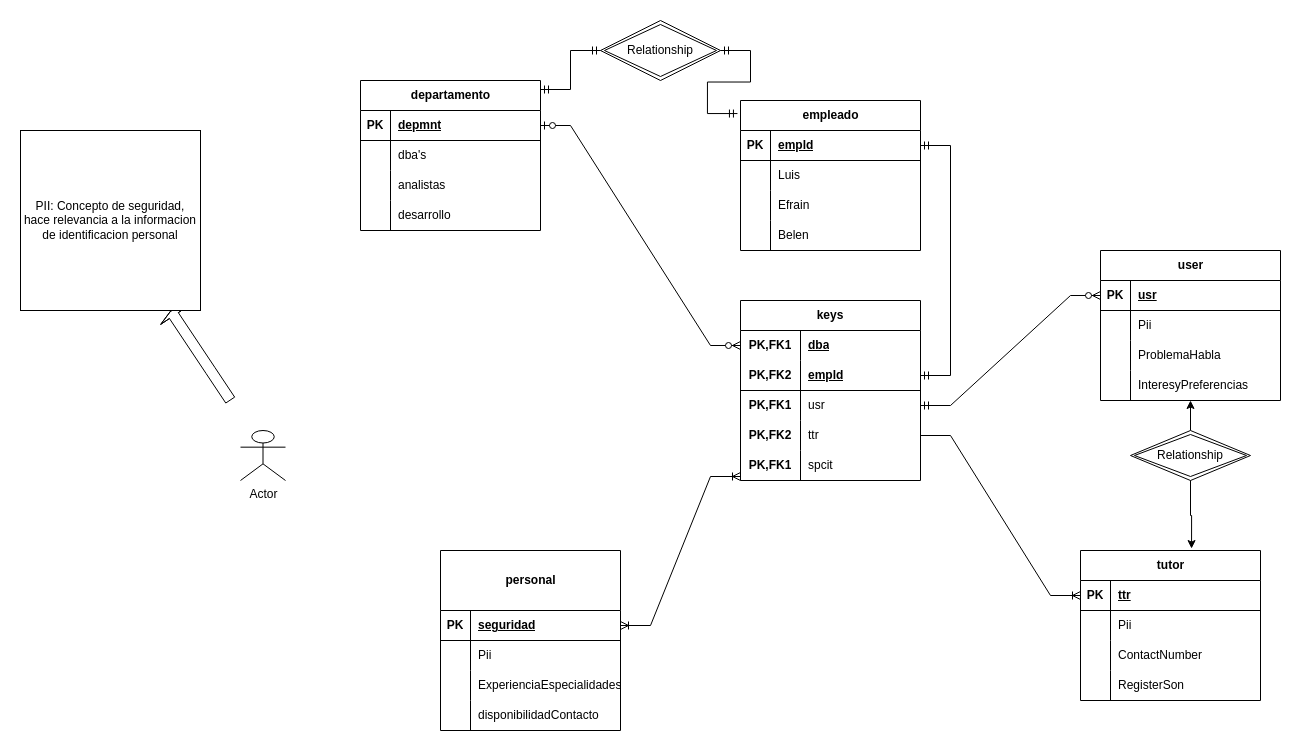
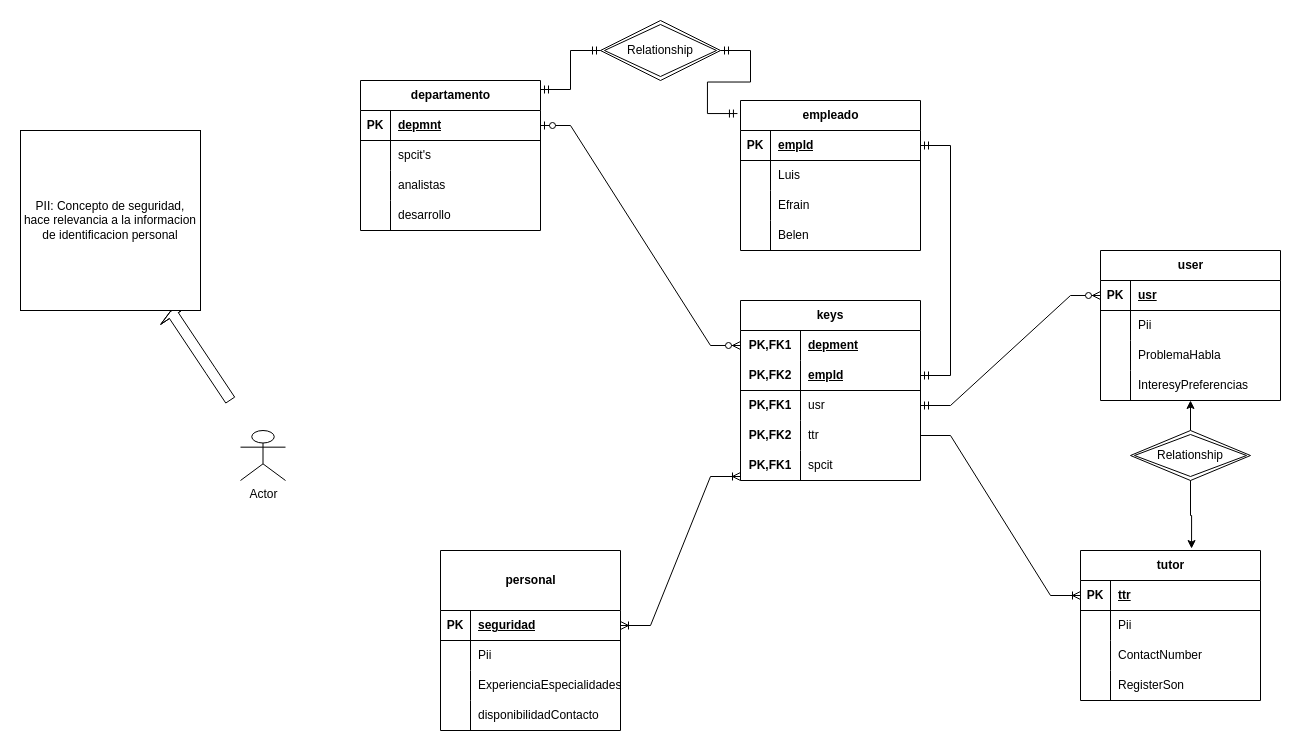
(414, 156) -> (419, 156)
(819, 346) -> (832, 346)
